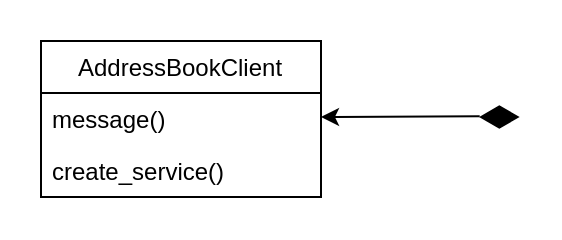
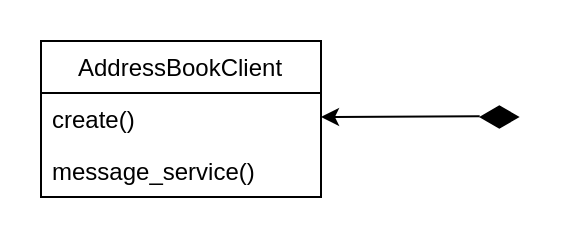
(112, 120) -> (106, 120)
(156, 172) -> (163, 172)
